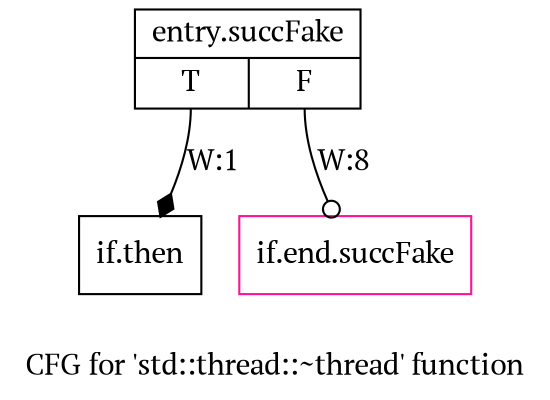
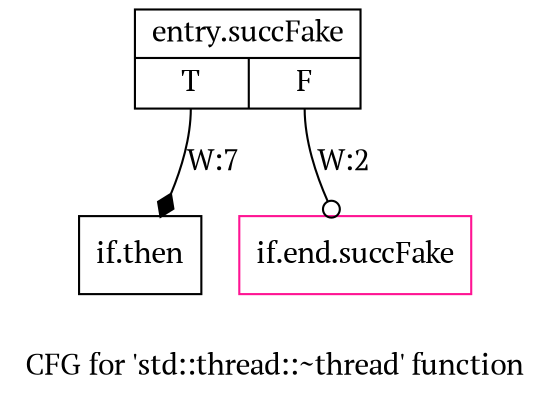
(213, 162) -> (213, 162)
(344, 162) -> (344, 162)
